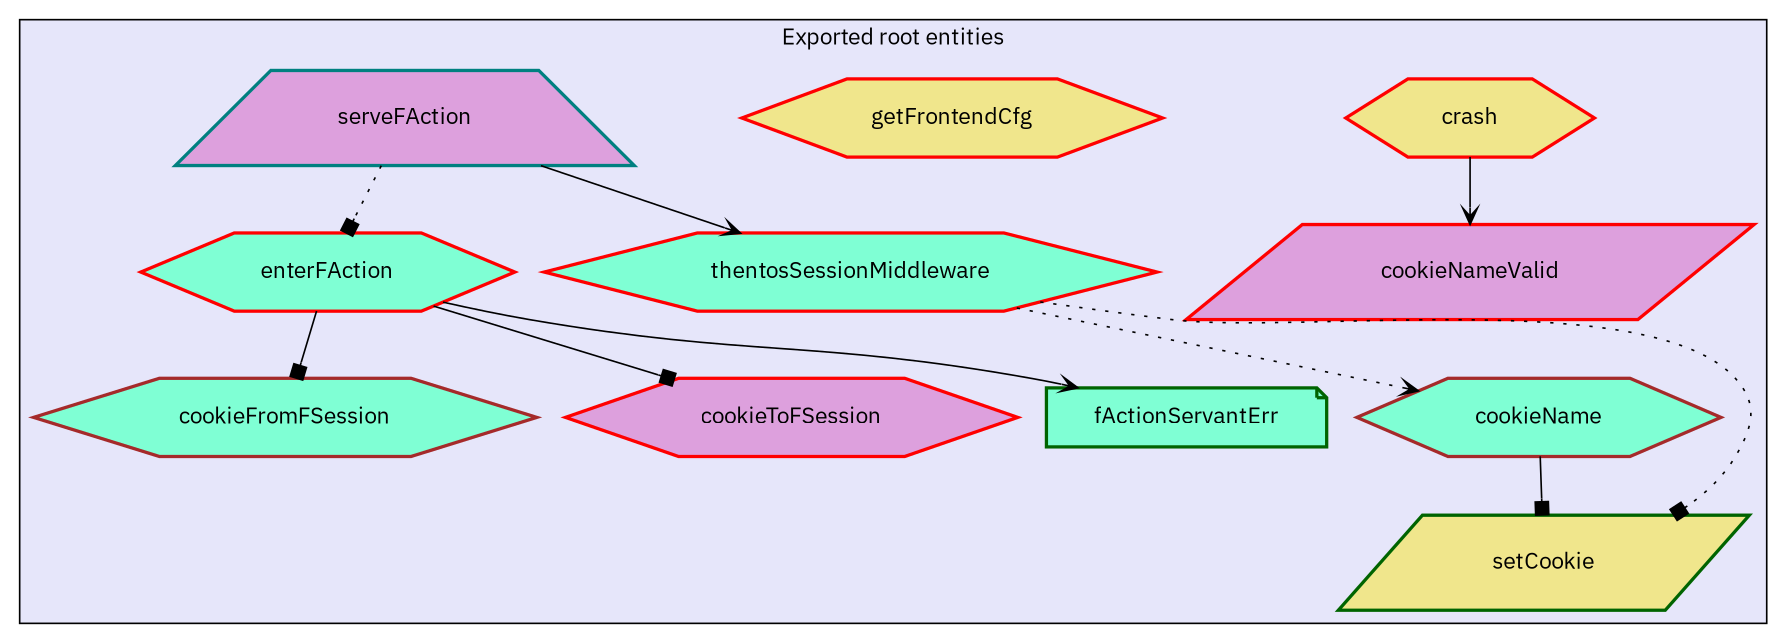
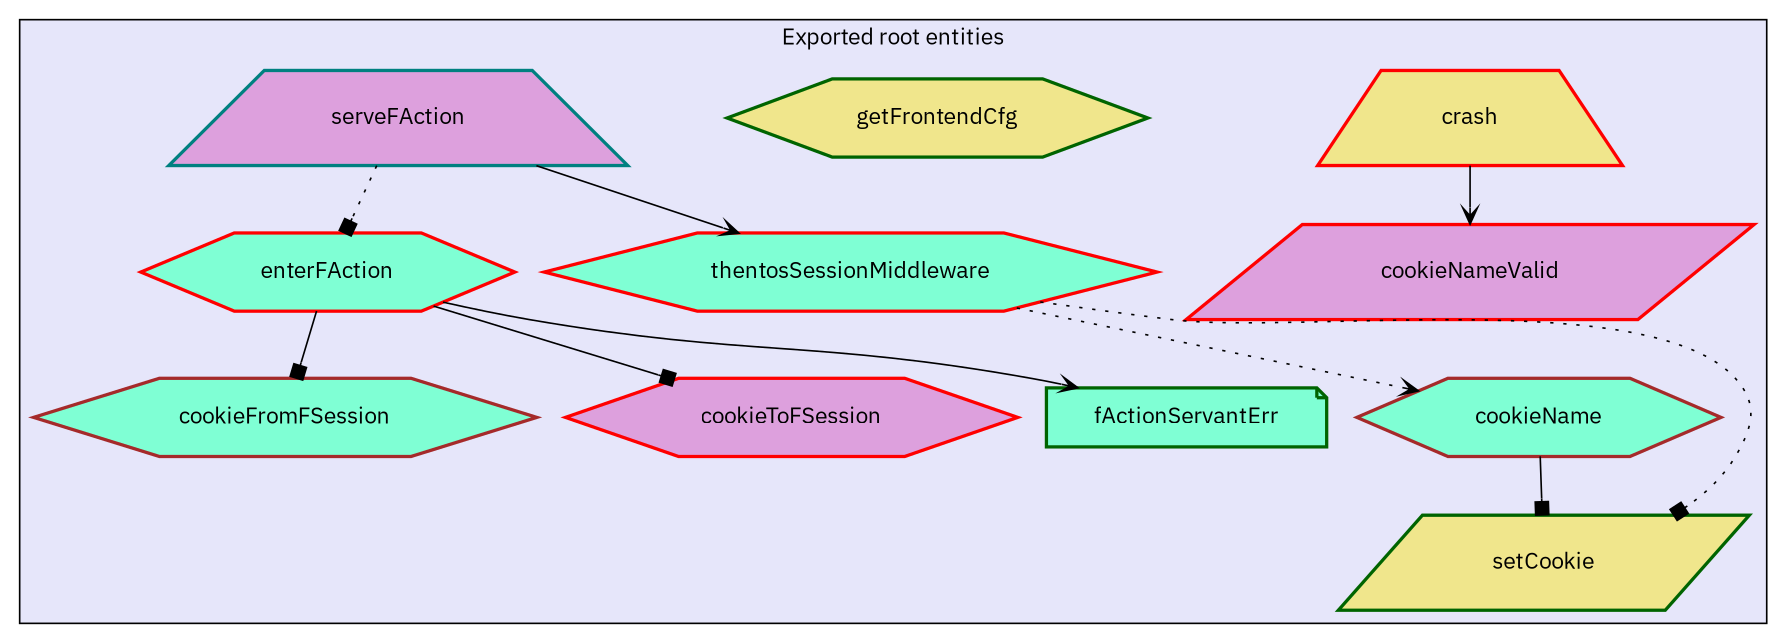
(952, 118) -> (937, 118)
(1470, 118) -> (1470, 118)
